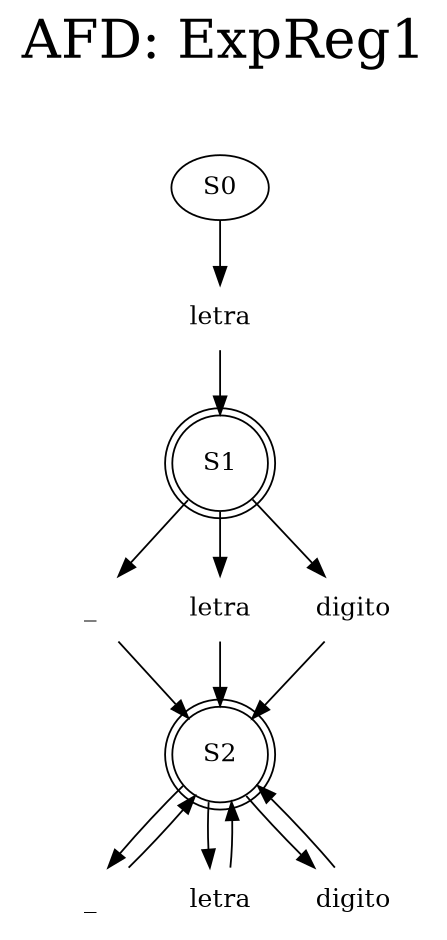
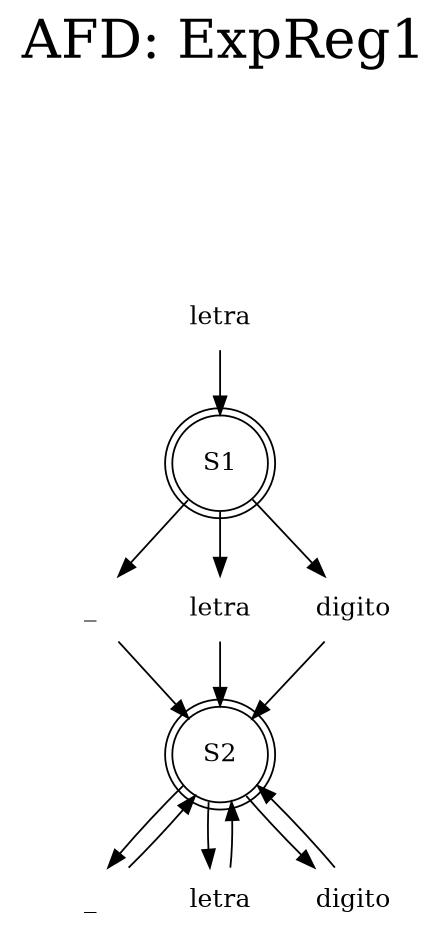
(220, 188) -> none
